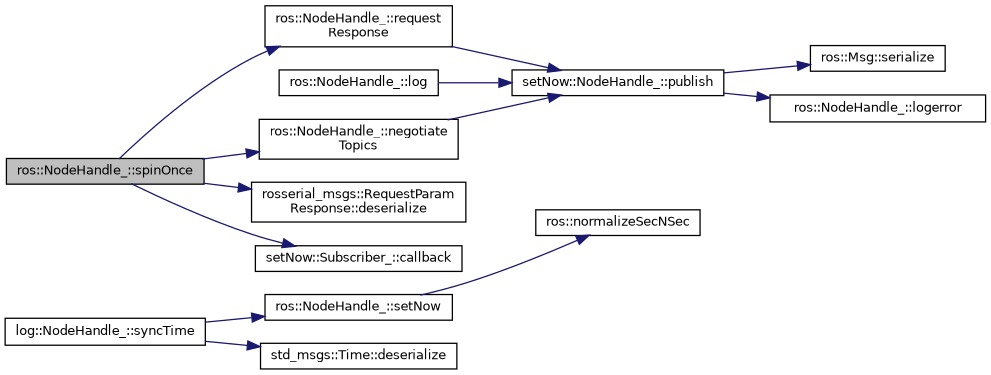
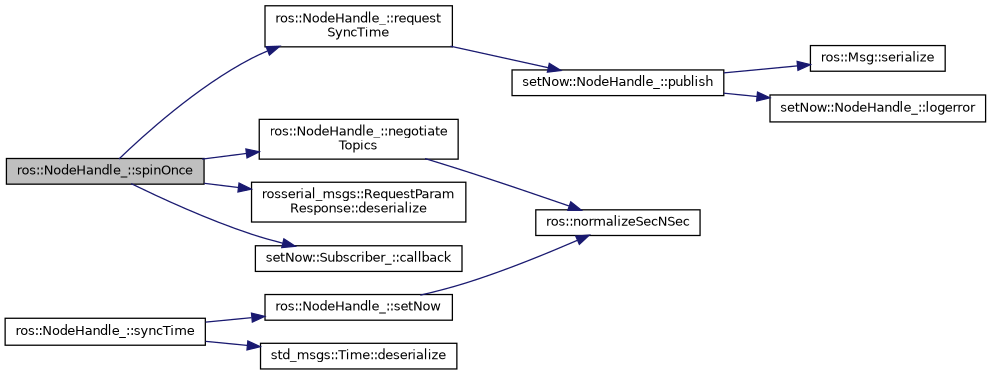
(359, 26) -> (359, 26)
(359, 83) -> none
(878, 108) -> (878, 108)
(498, 109) -> (497, 182)
(105, 332) -> (105, 332)
